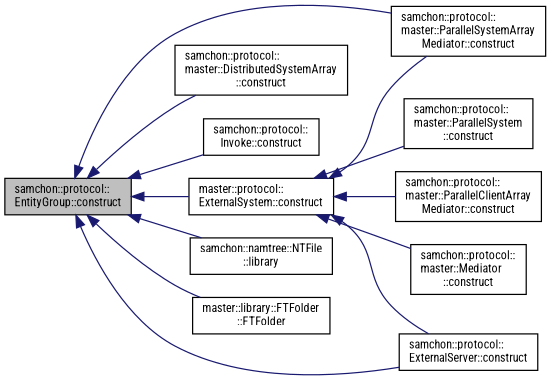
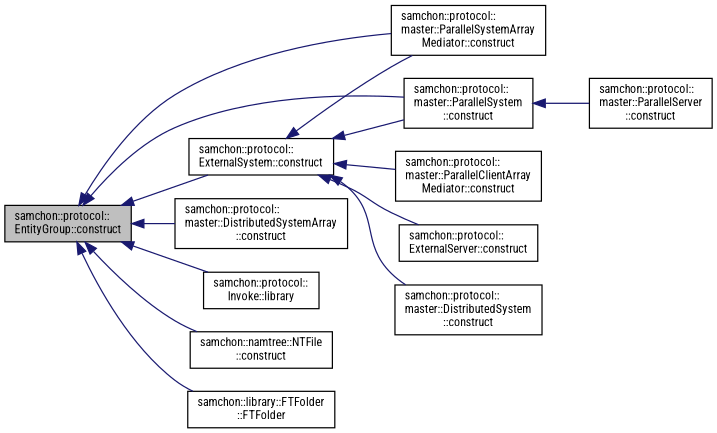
none -> (651, 103)
(261, 137) -> (261, 290)
(261, 197) -> (261, 157)
(261, 256) -> (261, 350)
(468, 269) -> (468, 310)
(261, 316) -> (261, 410)
(209, 360) -> (234, 109)
